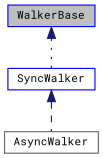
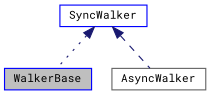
(51, 53) -> (72, 52)
